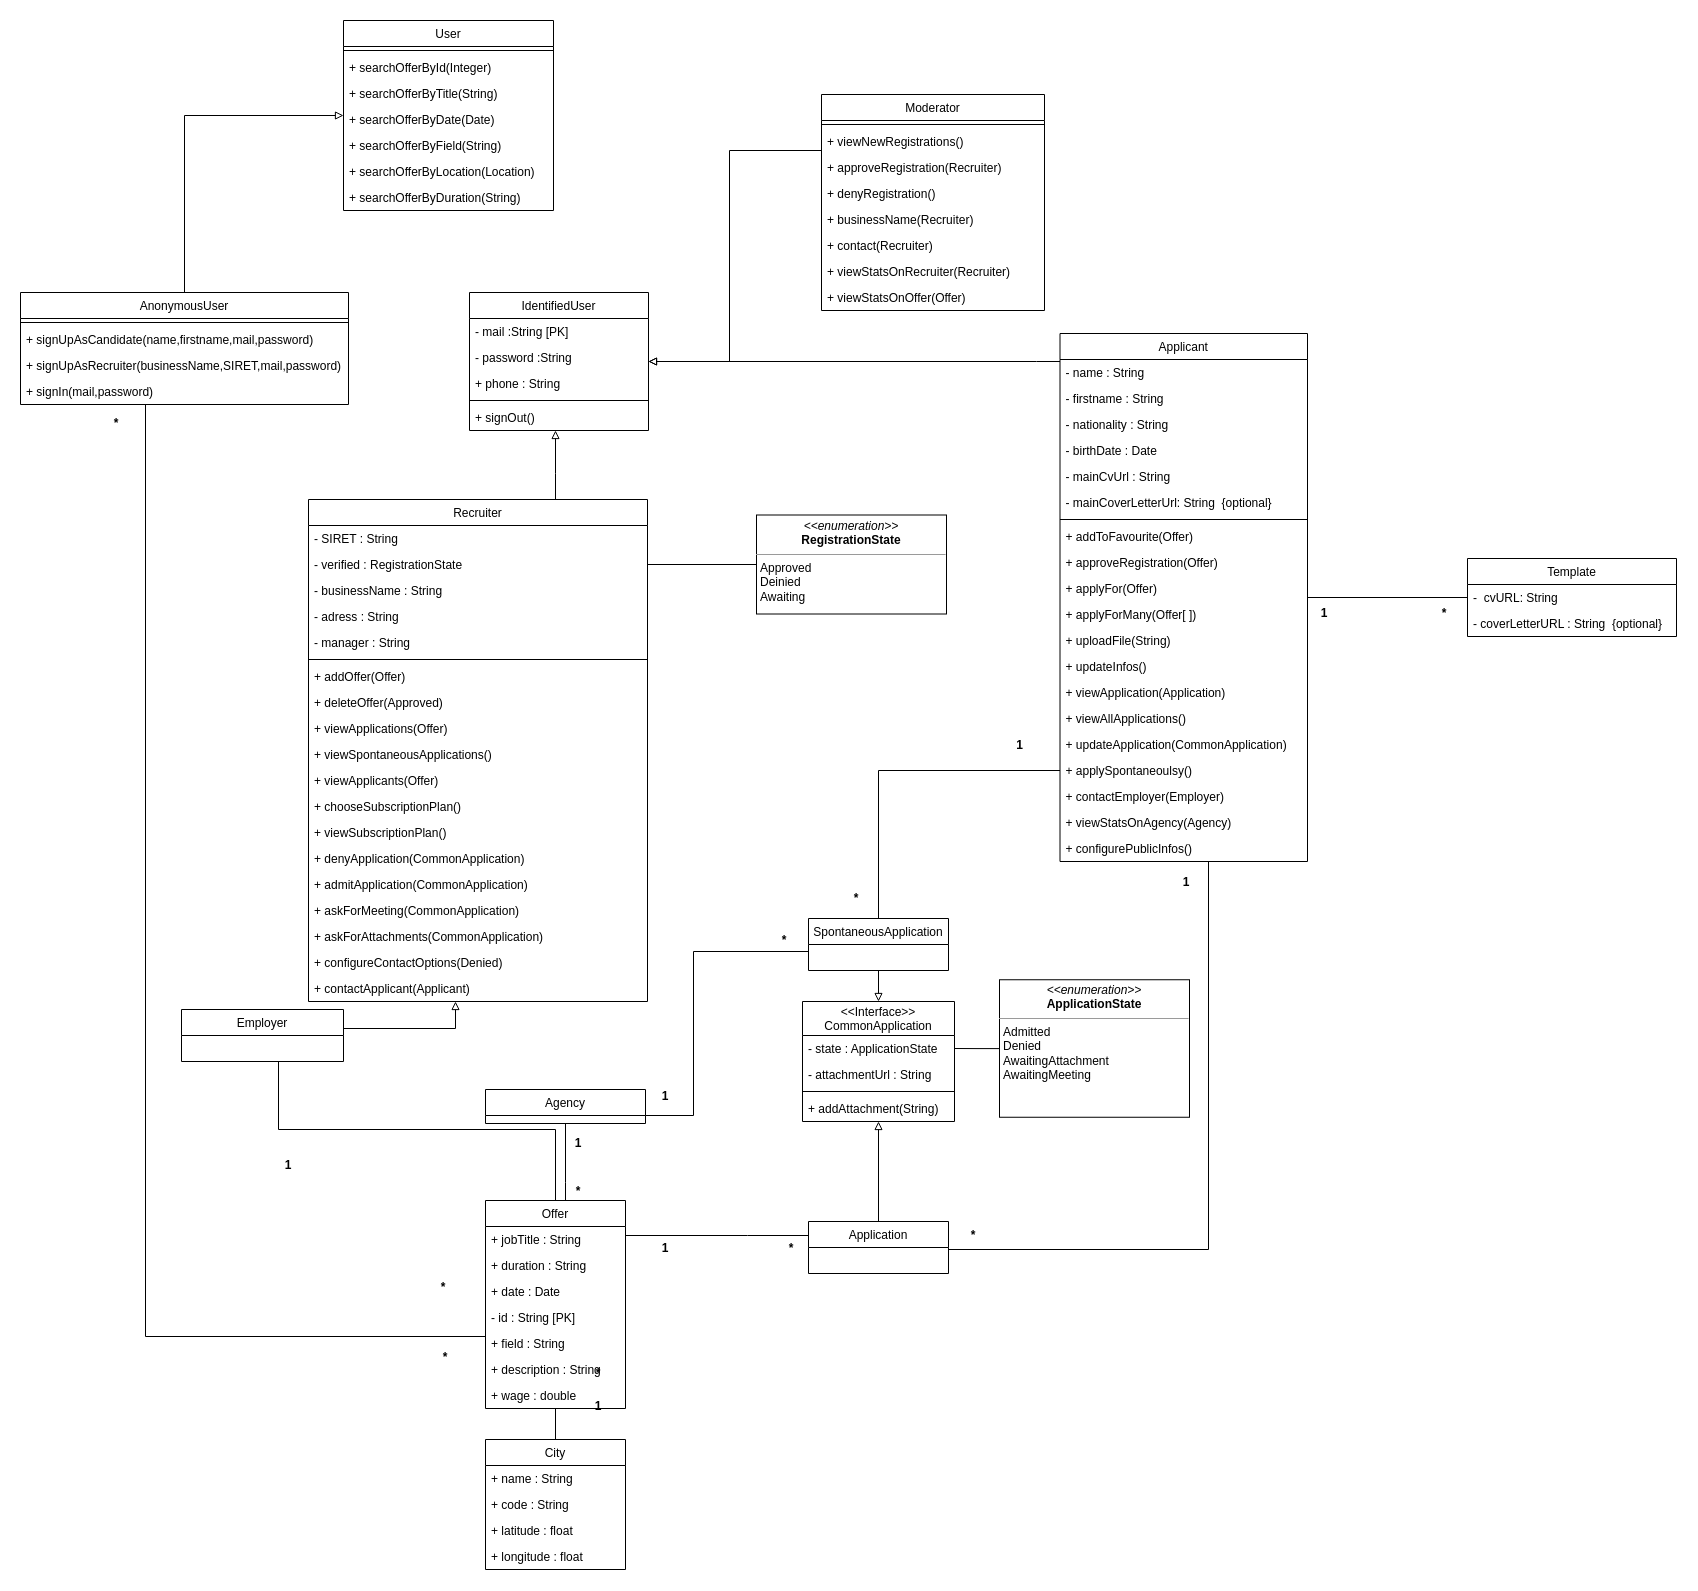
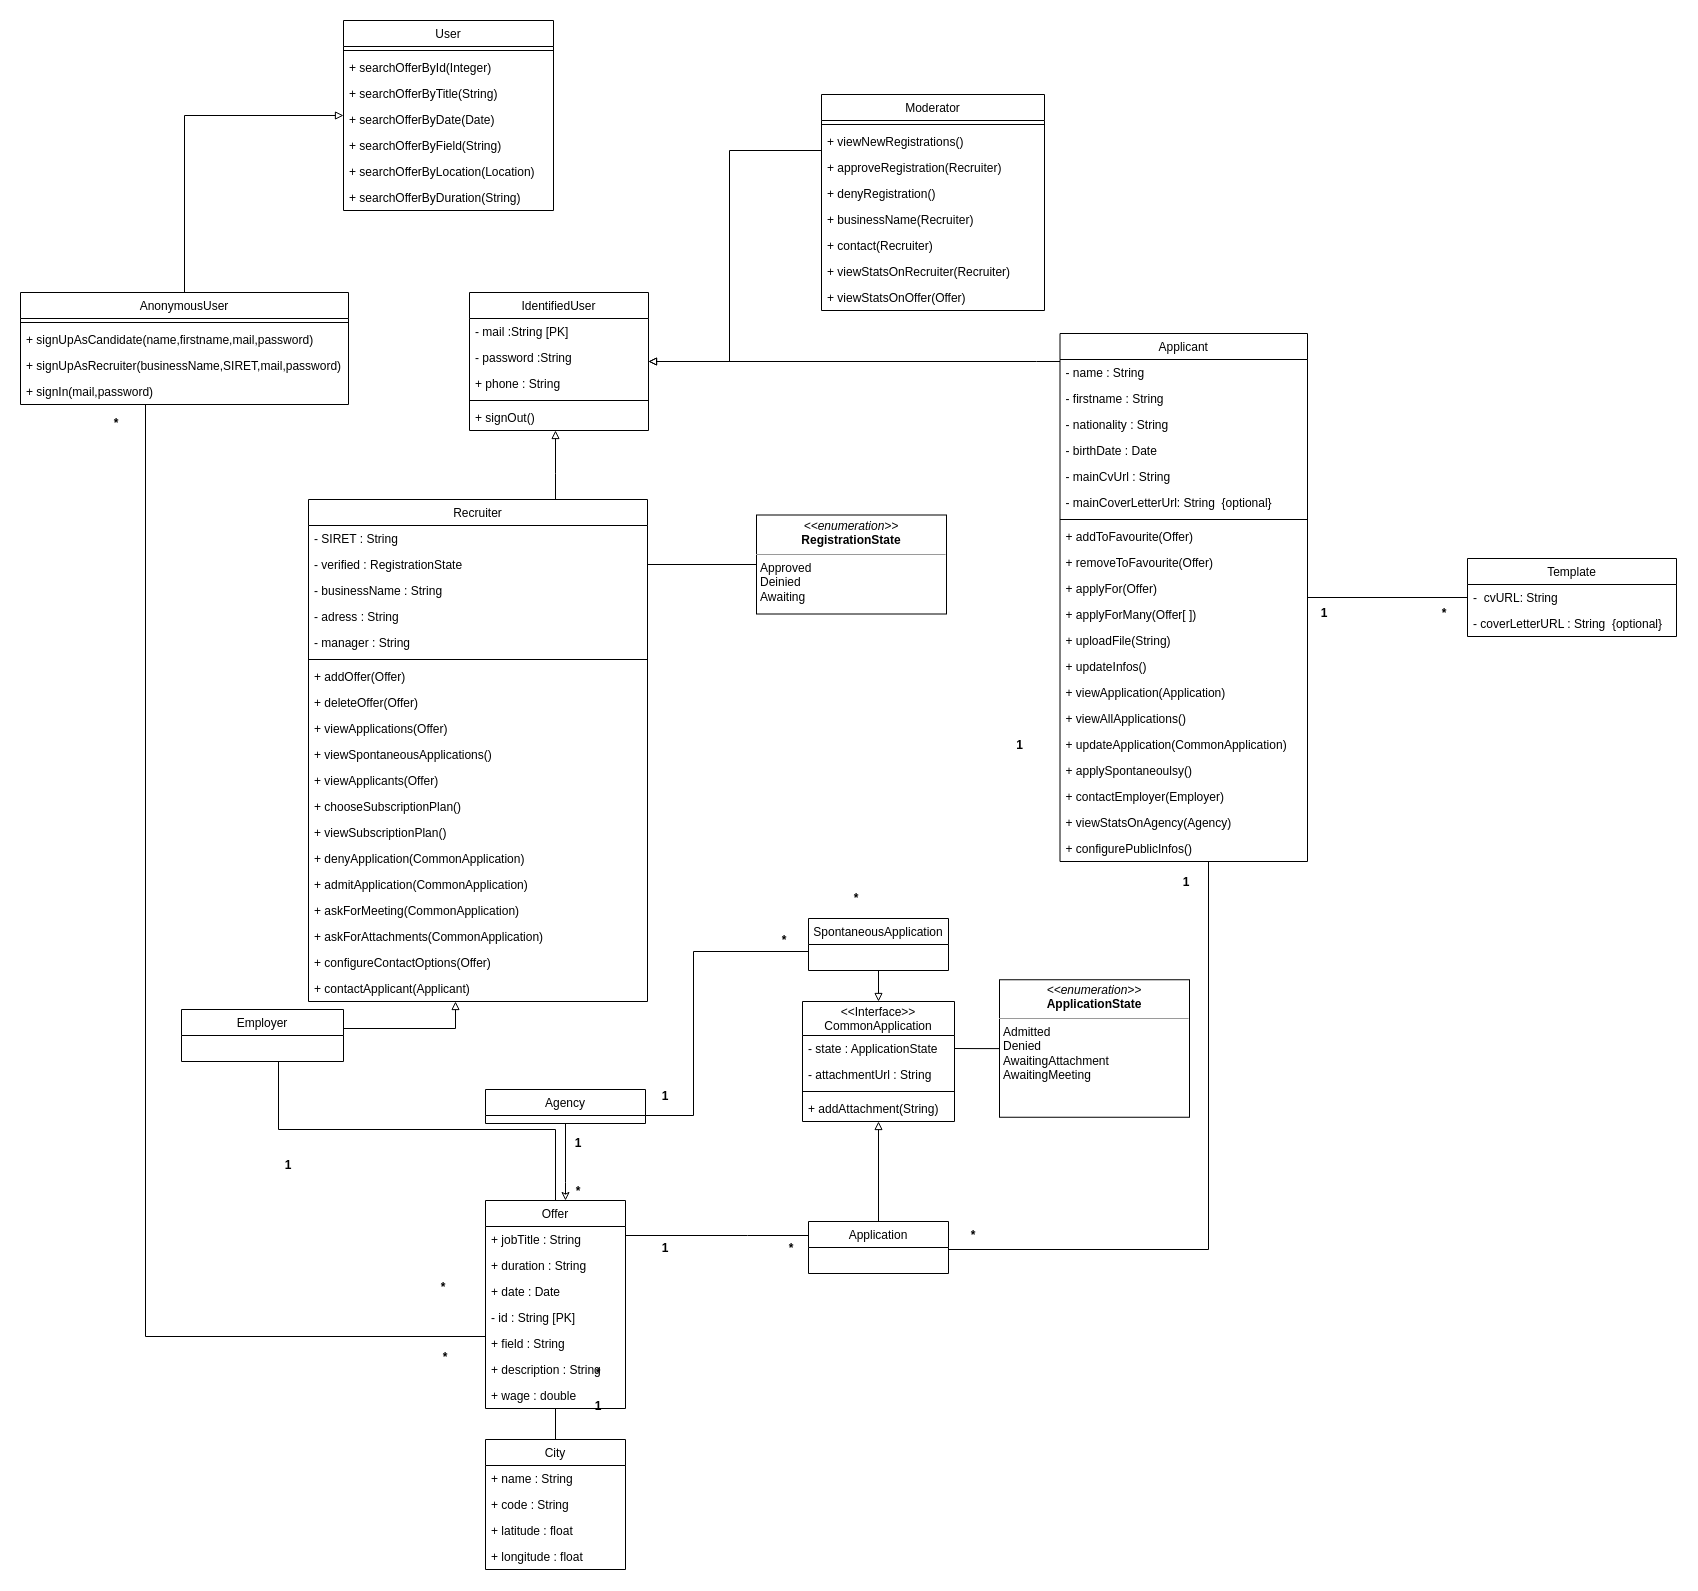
(1155, 563) -> (1150, 563)
(388, 703) -> (378, 703)
(896, 771) -> none
(419, 963) -> (417, 963)
(566, 1194) -> (566, 1192)
